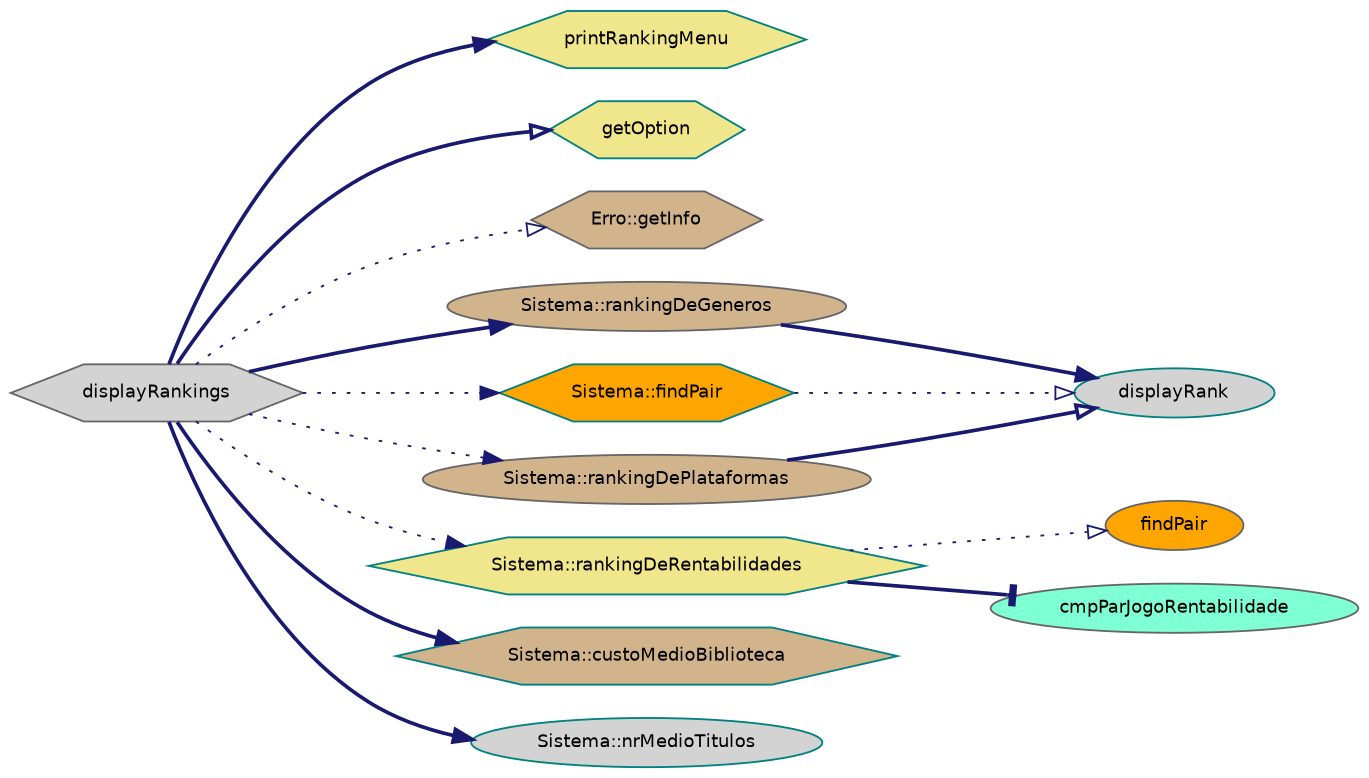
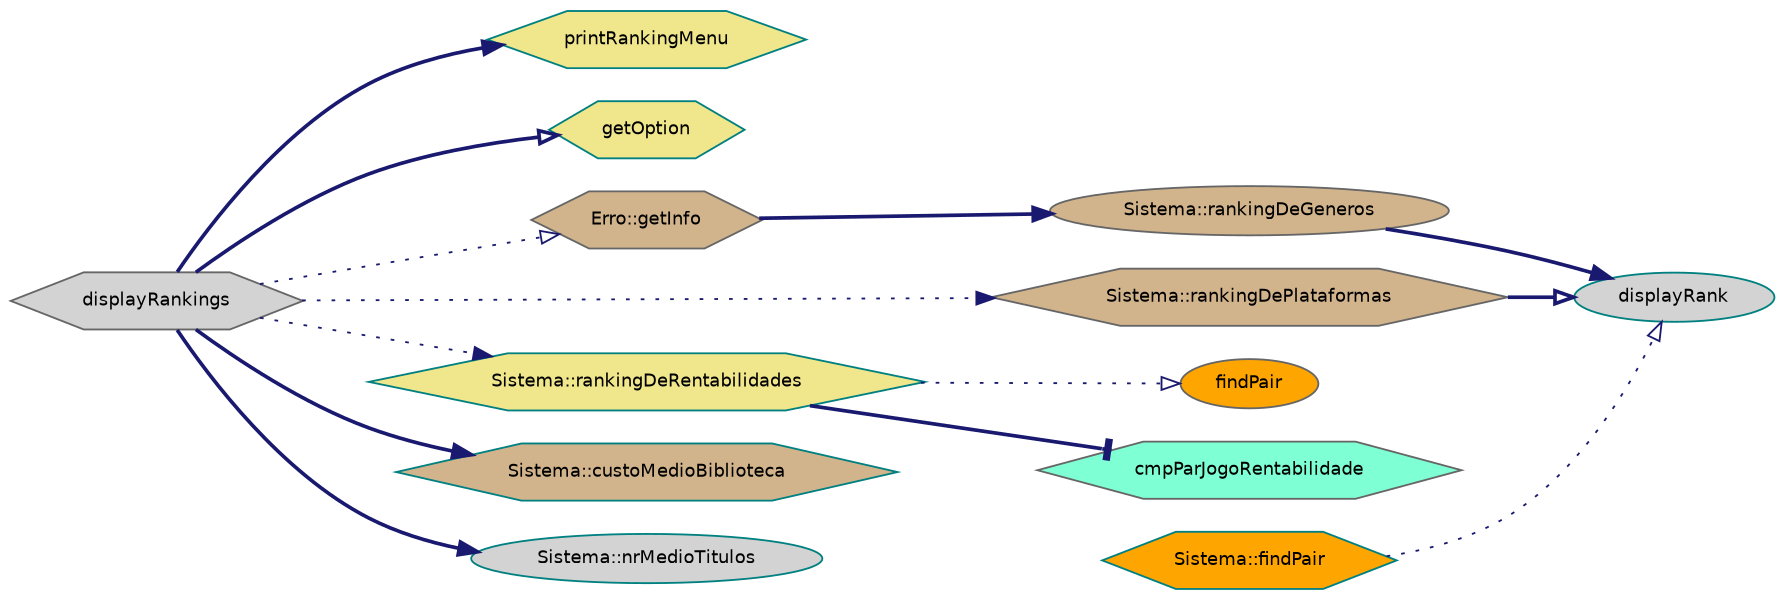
(369, 347) -> (896, 216)
(391, 393) -> none
(647, 479) -> (1249, 297)
(1174, 608) -> (1249, 470)
